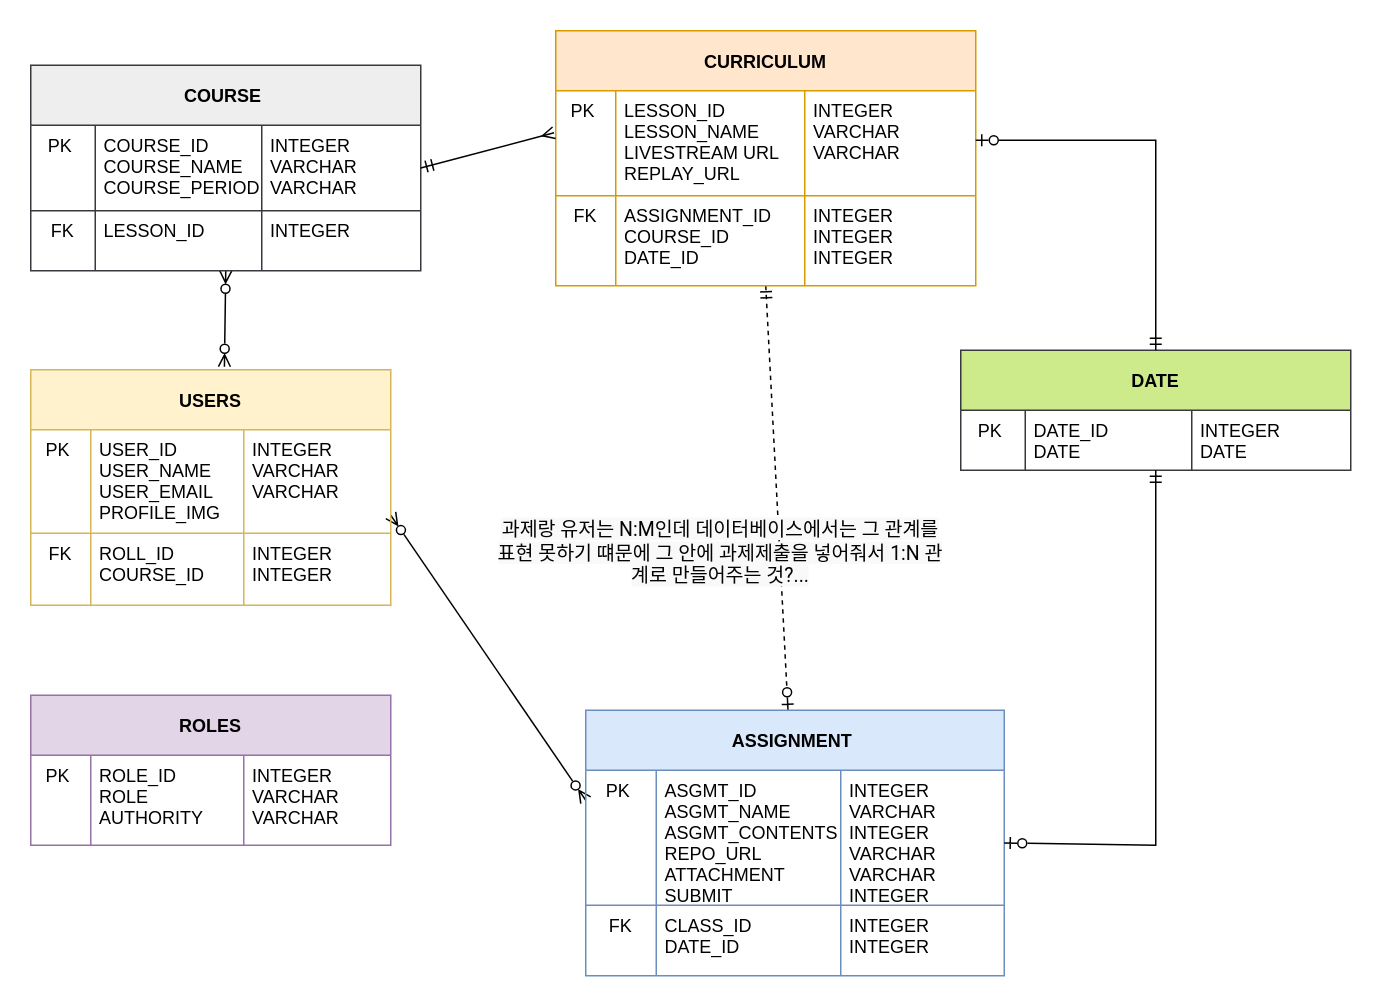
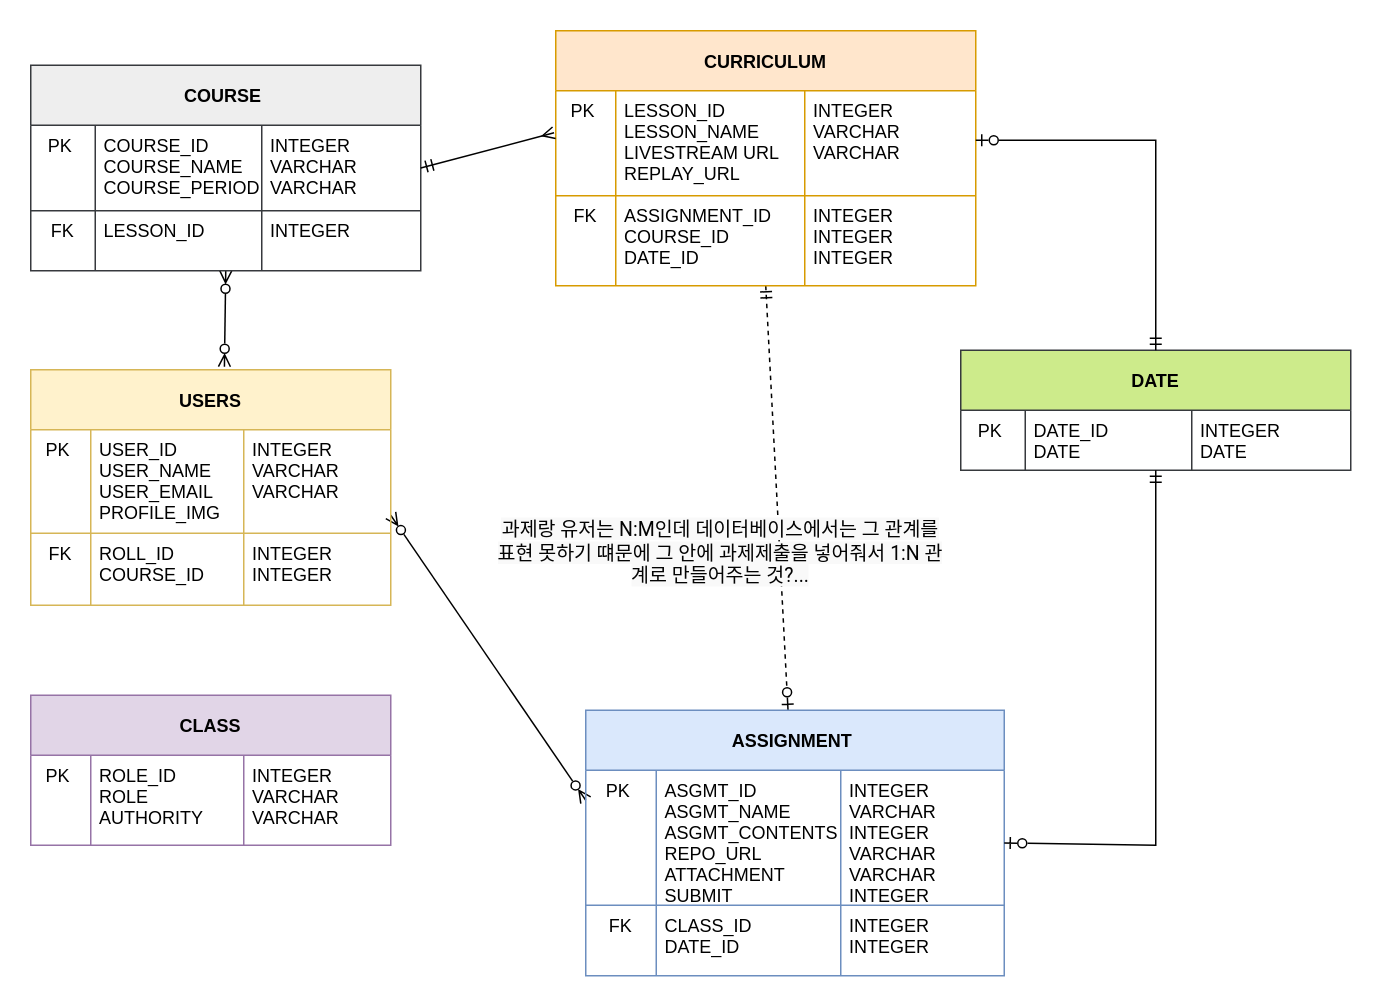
(210, 726) -> (210, 726)
